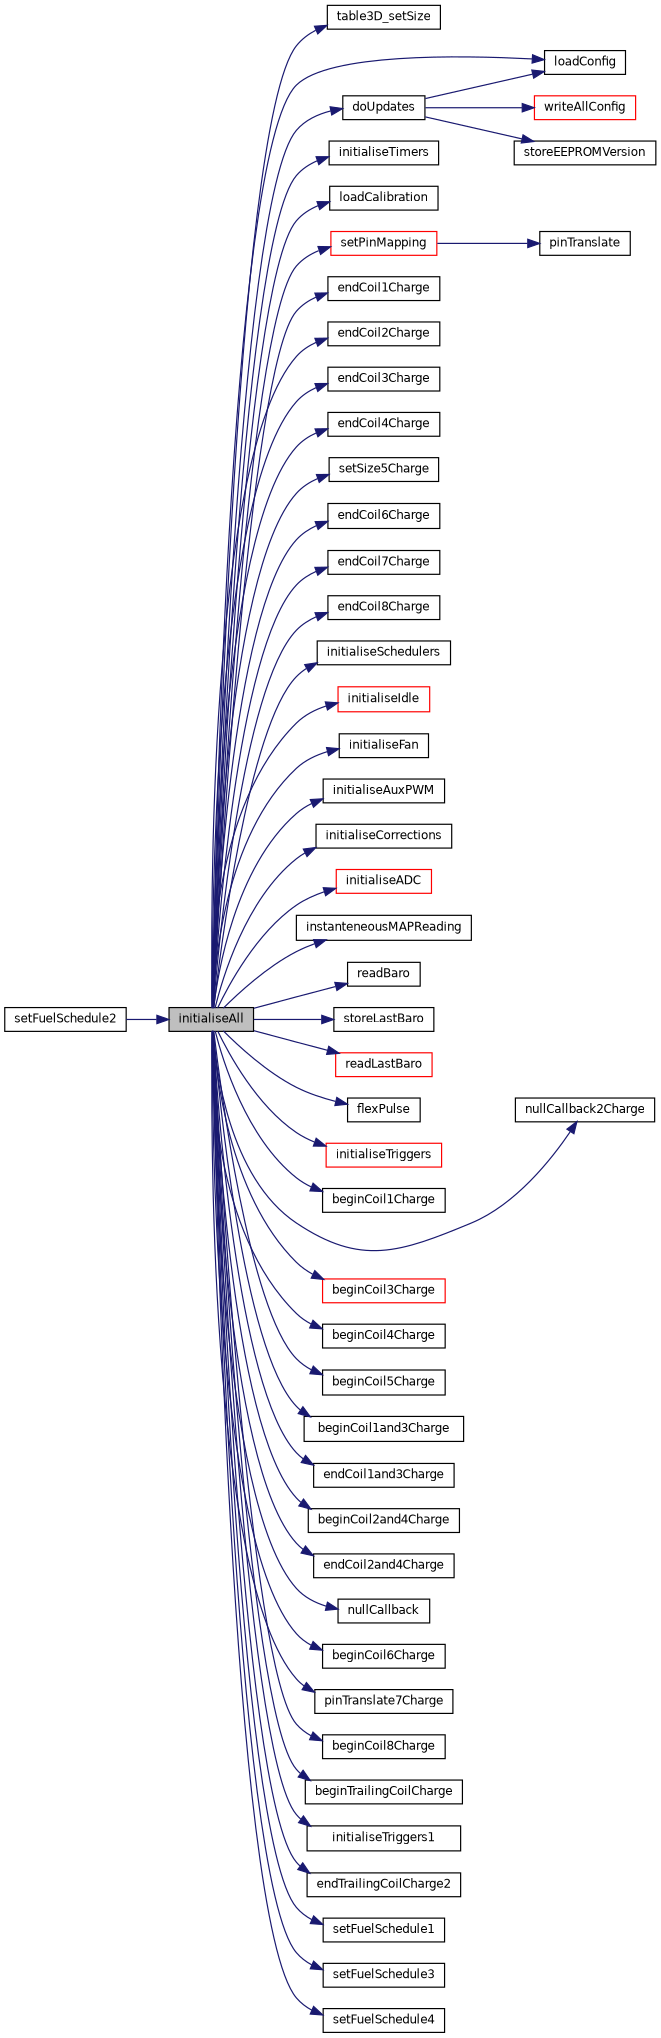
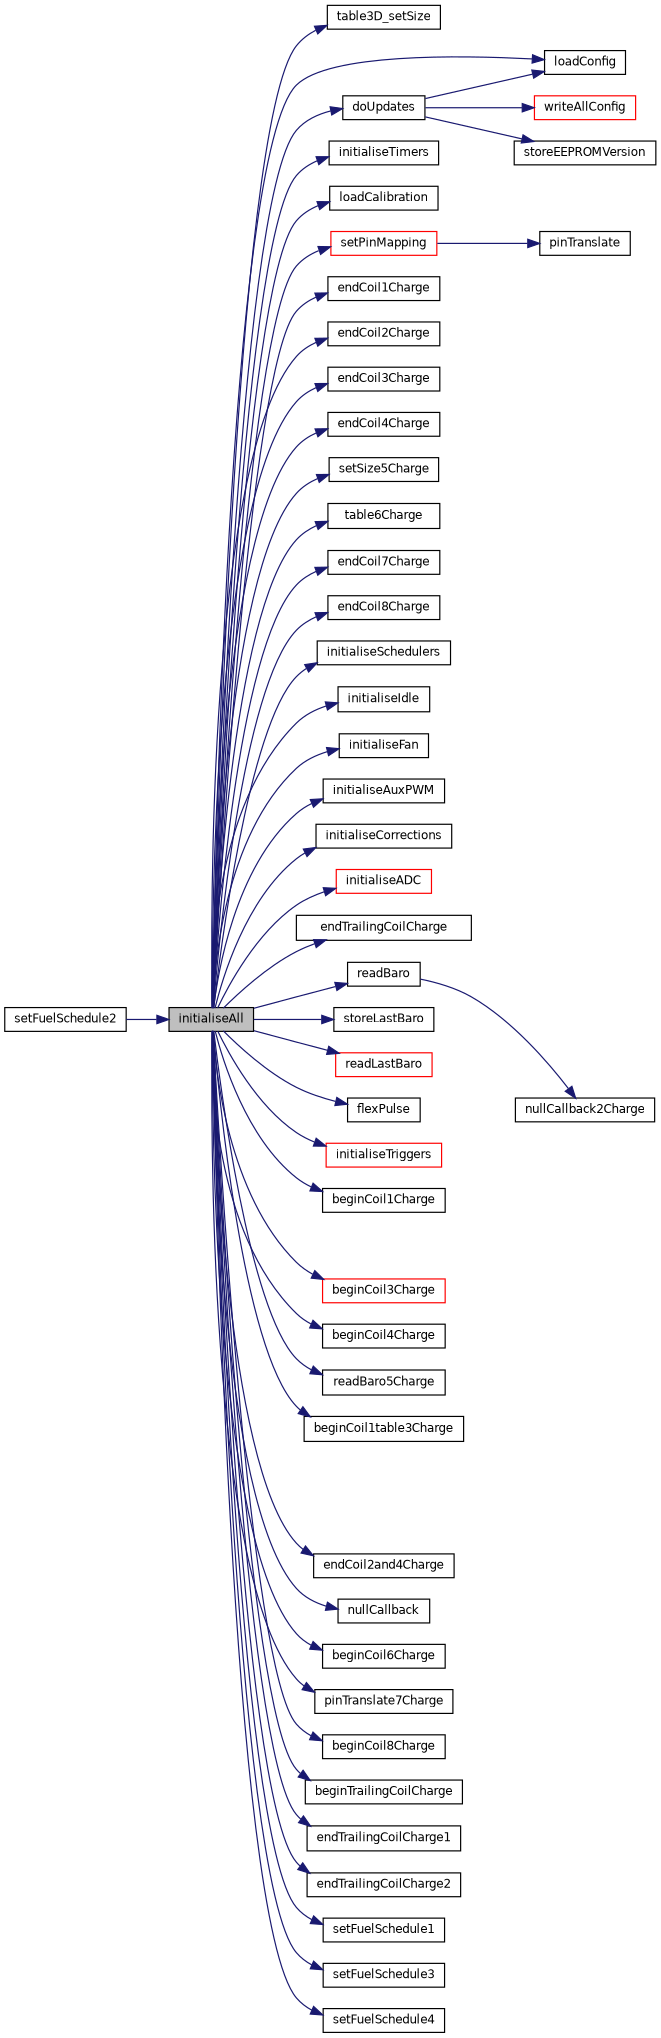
(384, 516) -> (384, 516)
(384, 699) -> (384, 699)
(384, 928) -> (384, 928)
(344, 1246) -> (504, 1020)
(384, 1383) -> (384, 1383)
(384, 1429) -> (384, 1429)
(384, 1475) -> none
(384, 1521) -> none
(384, 1838) -> (384, 1838)
